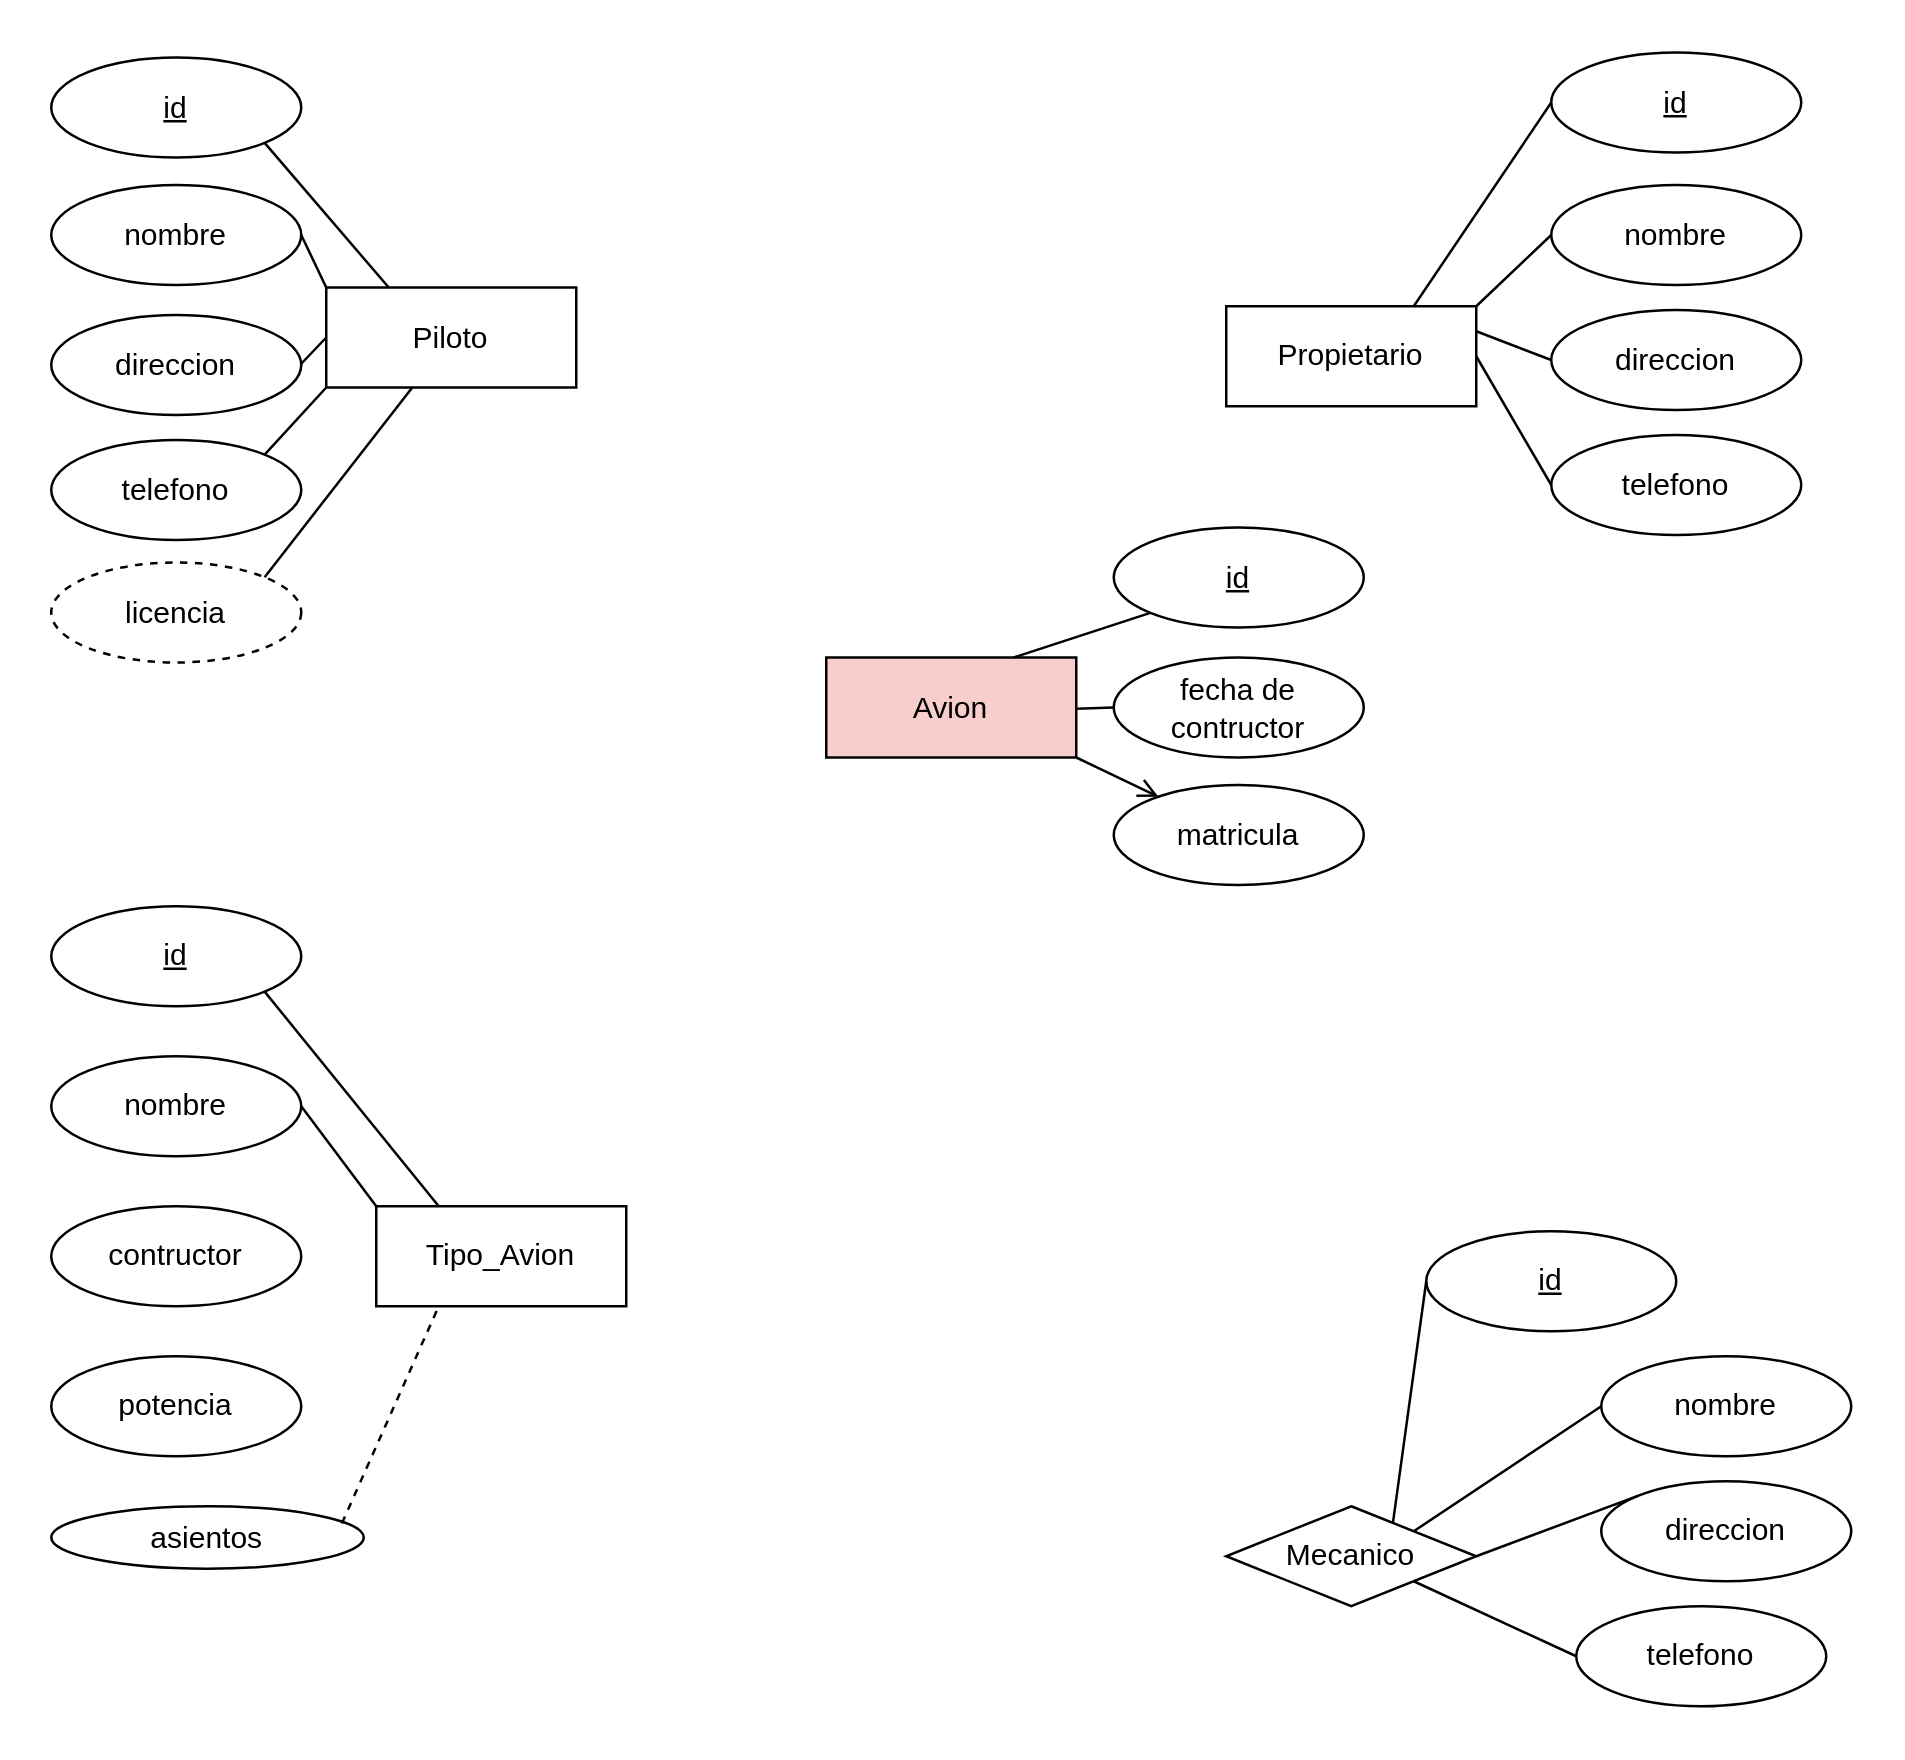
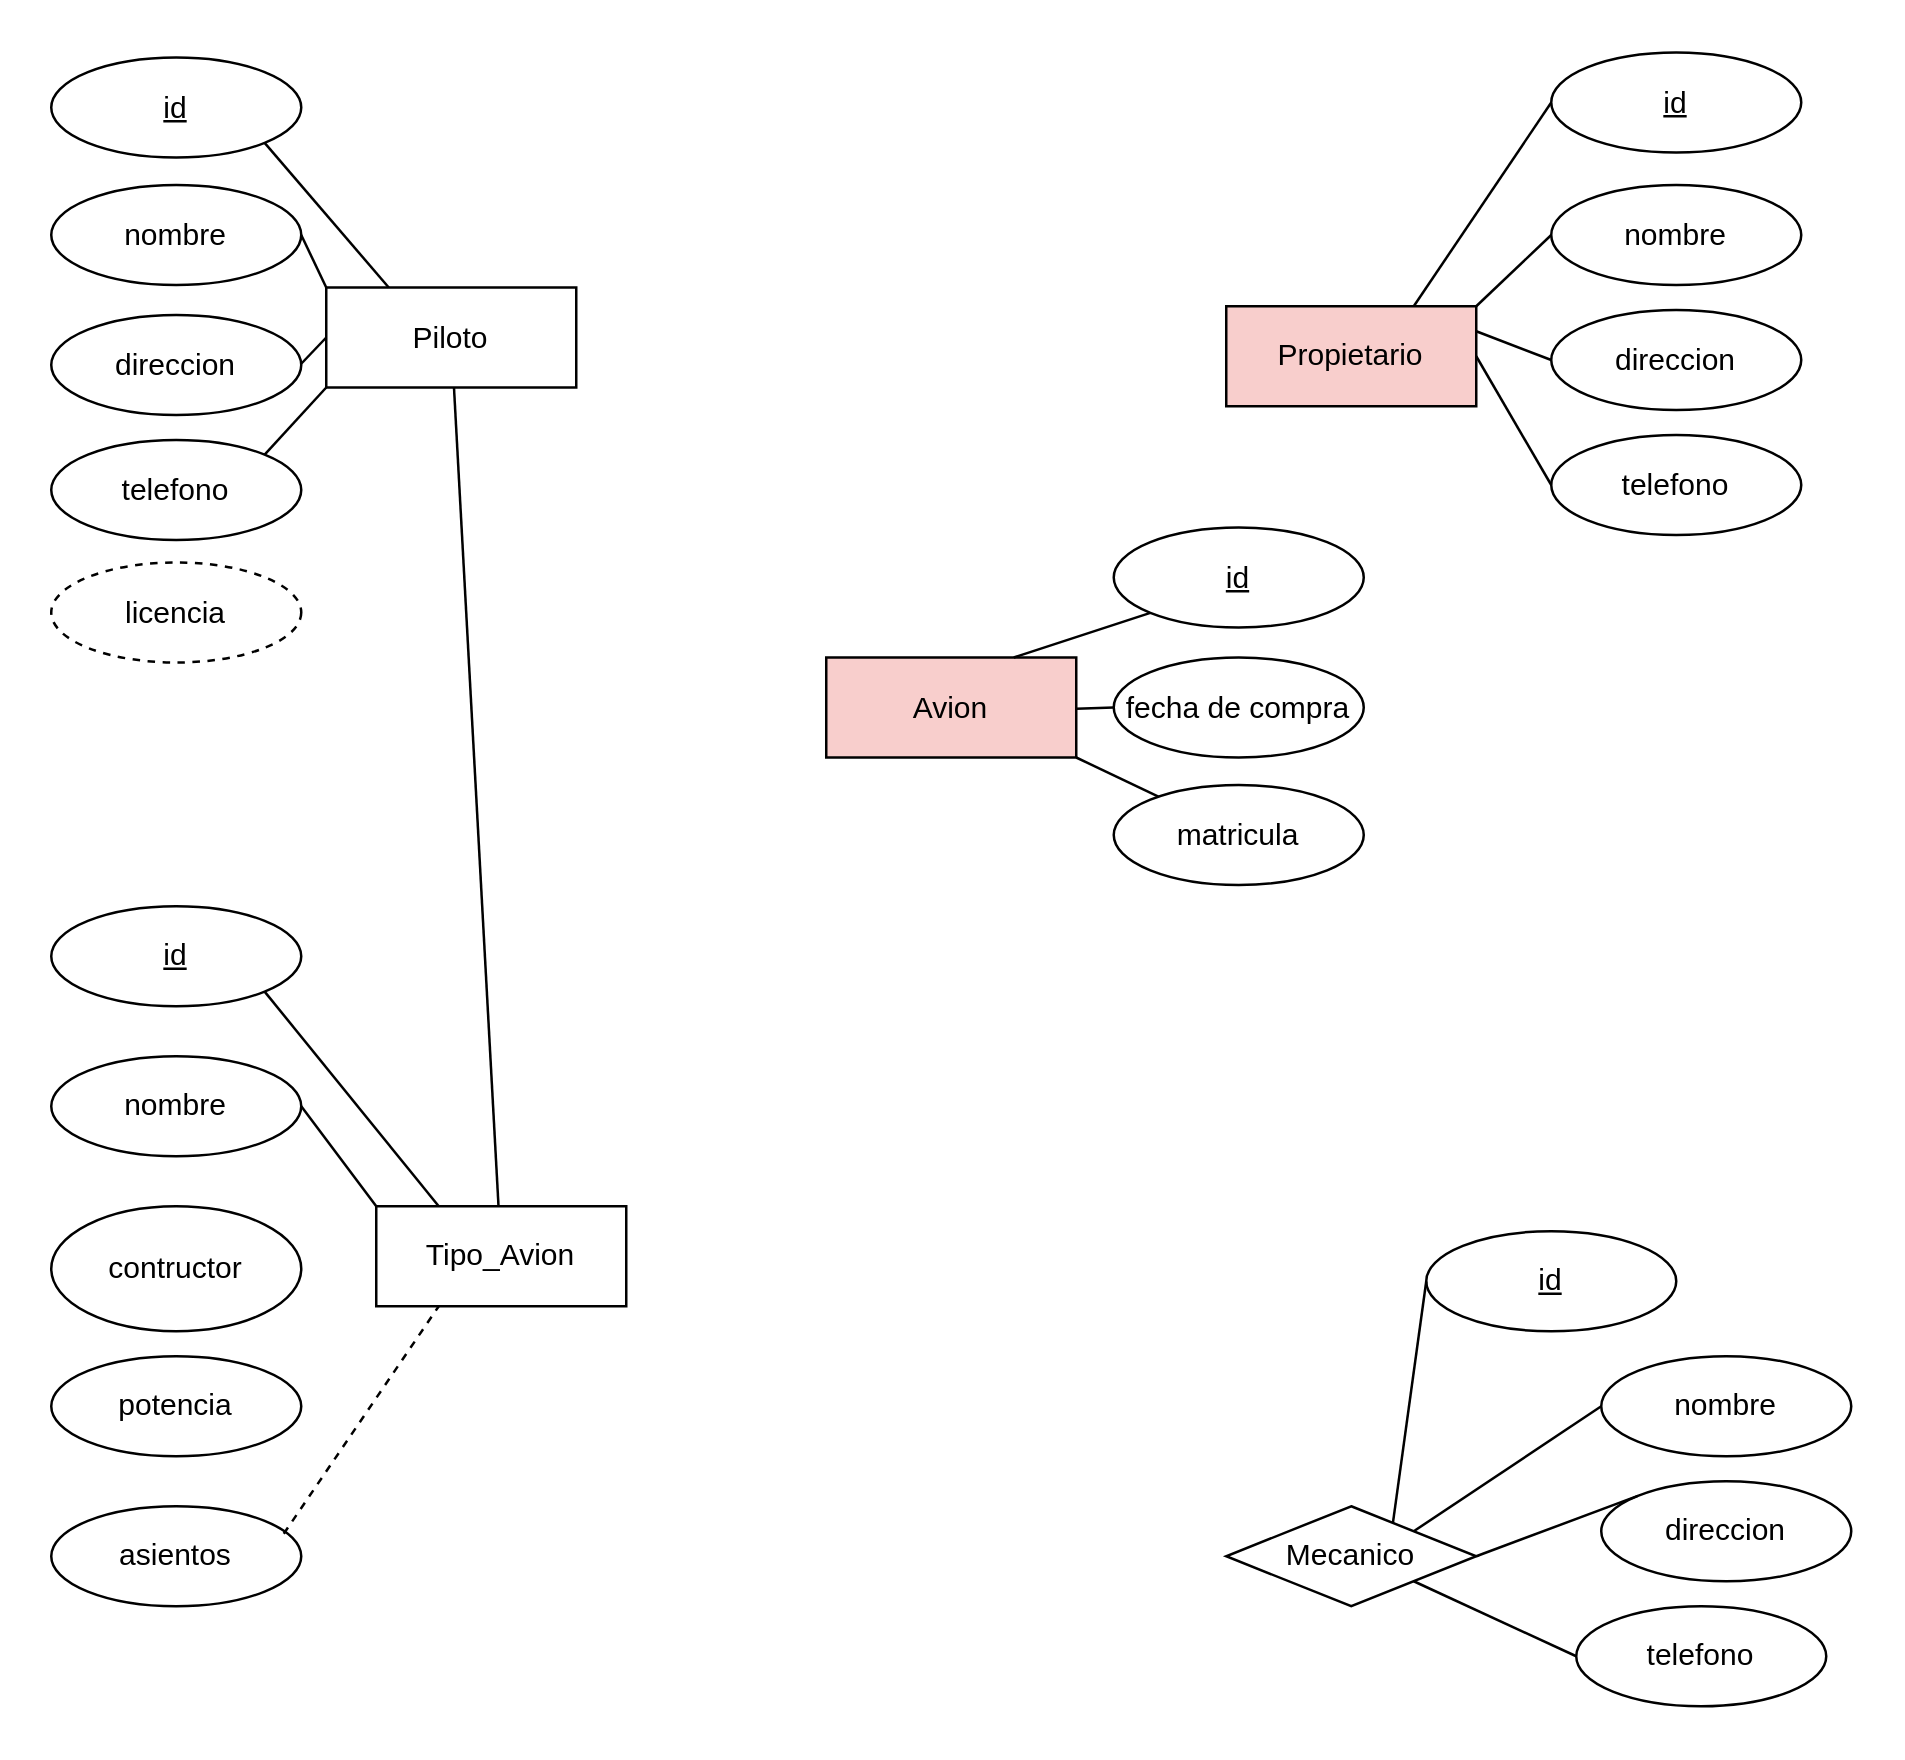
(1351, 356) -> (1351, 356)
(338, 482) -> (476, 796)
(1239, 709) -> (1239, 709)
(1151, 793) -> (1151, 793)
(176, 1256) -> (176, 1269)
(208, 1538) -> (176, 1556)
